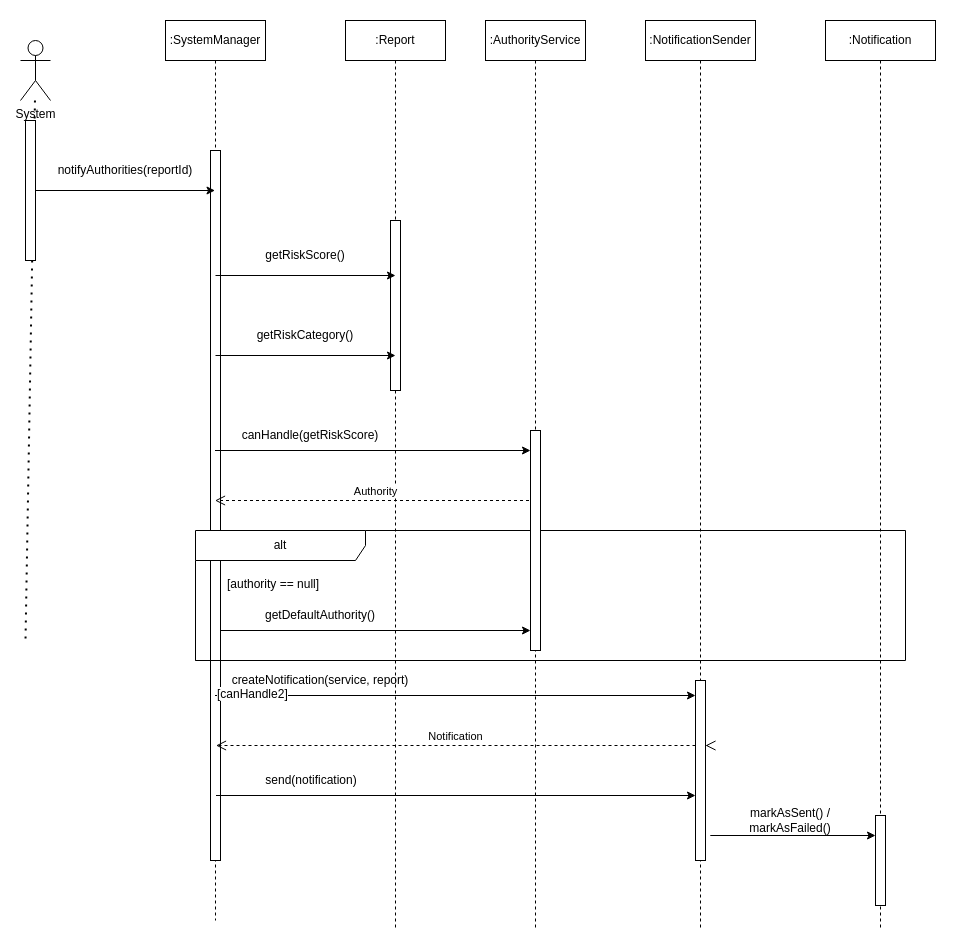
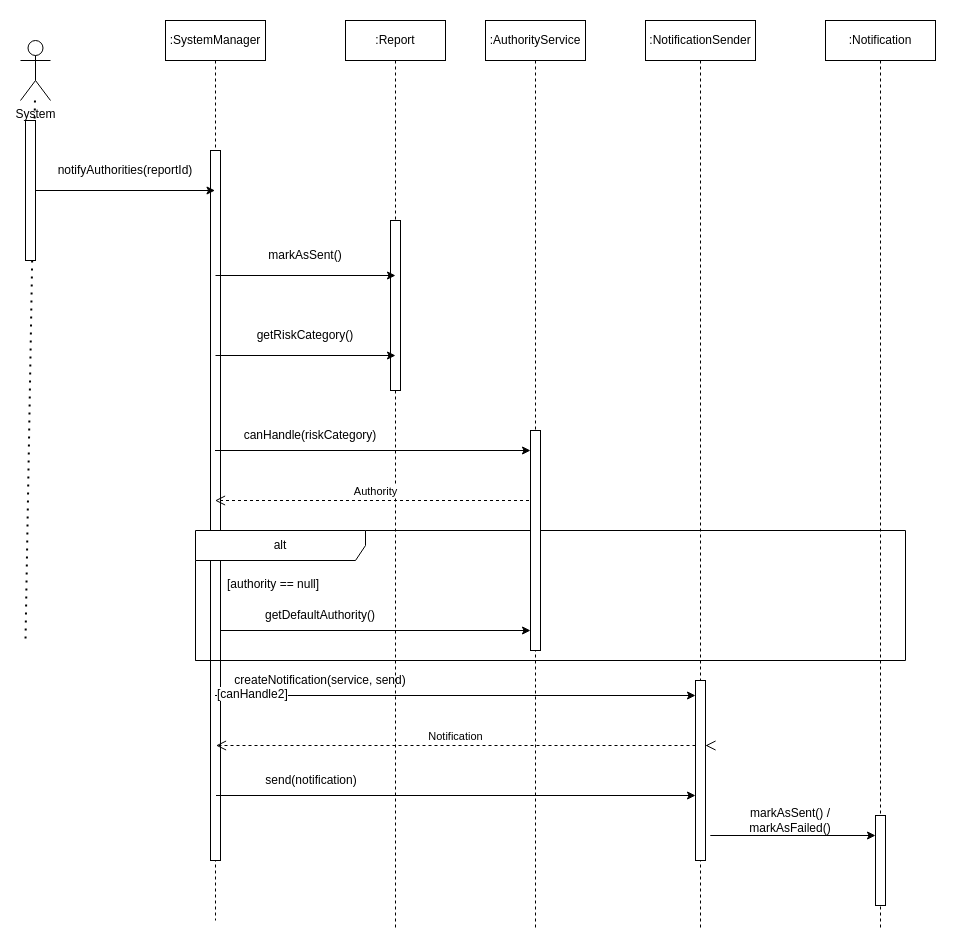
(306, 256) -> (306, 256)
(311, 436) -> (311, 436)
(321, 681) -> (321, 681)
